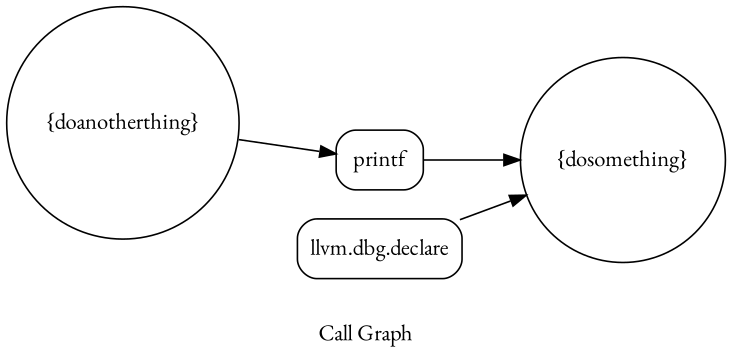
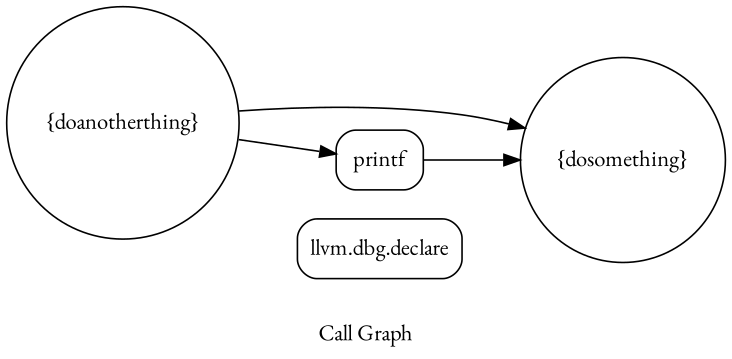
(485, 210) -> (375, 108)
